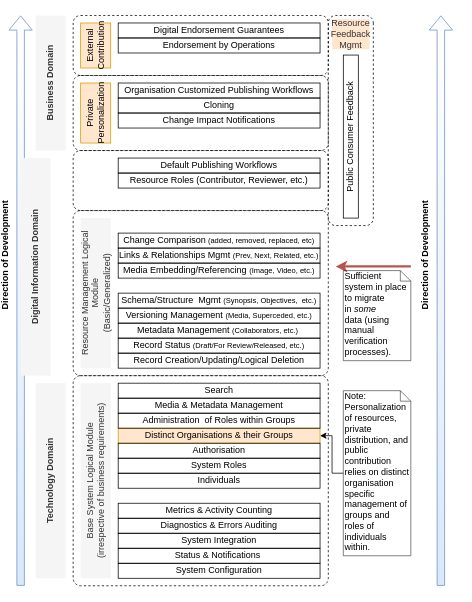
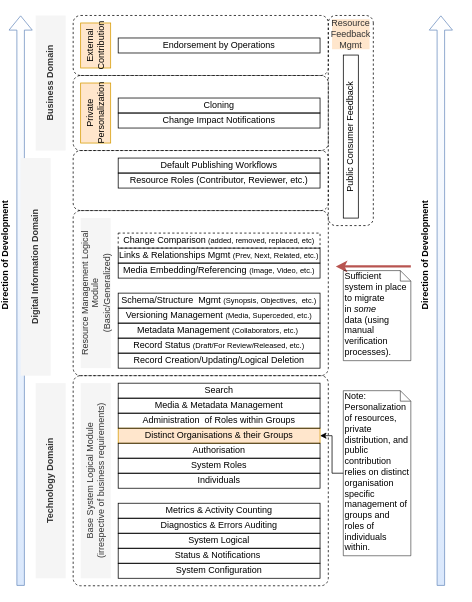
(219, 30) -> none
(219, 90) -> none
(219, 240) -> (219, 240)
(219, 540) -> (219, 540)
